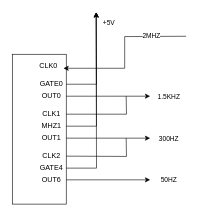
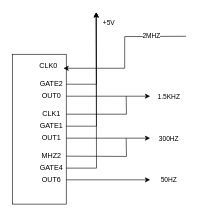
(52, 84) -> (52, 84)
(52, 126) -> (52, 126)
(52, 156) -> (52, 156)
